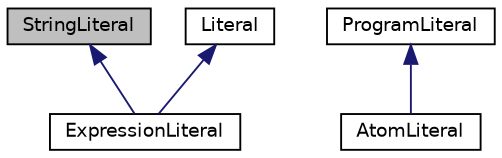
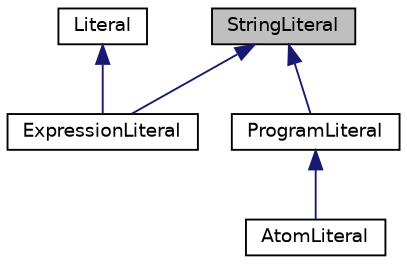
none -> (303, 88)
